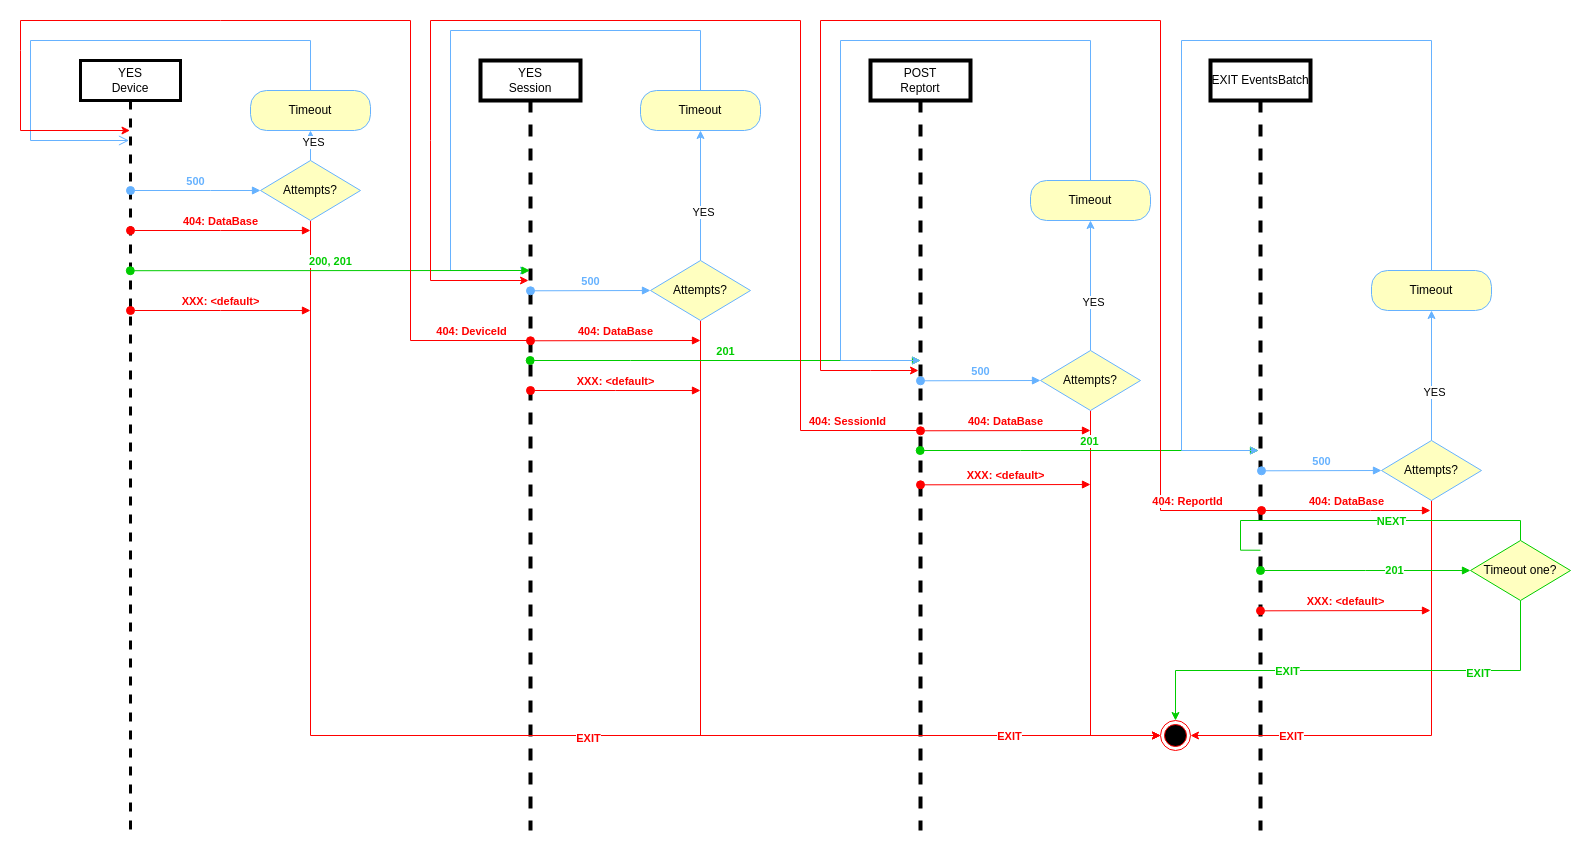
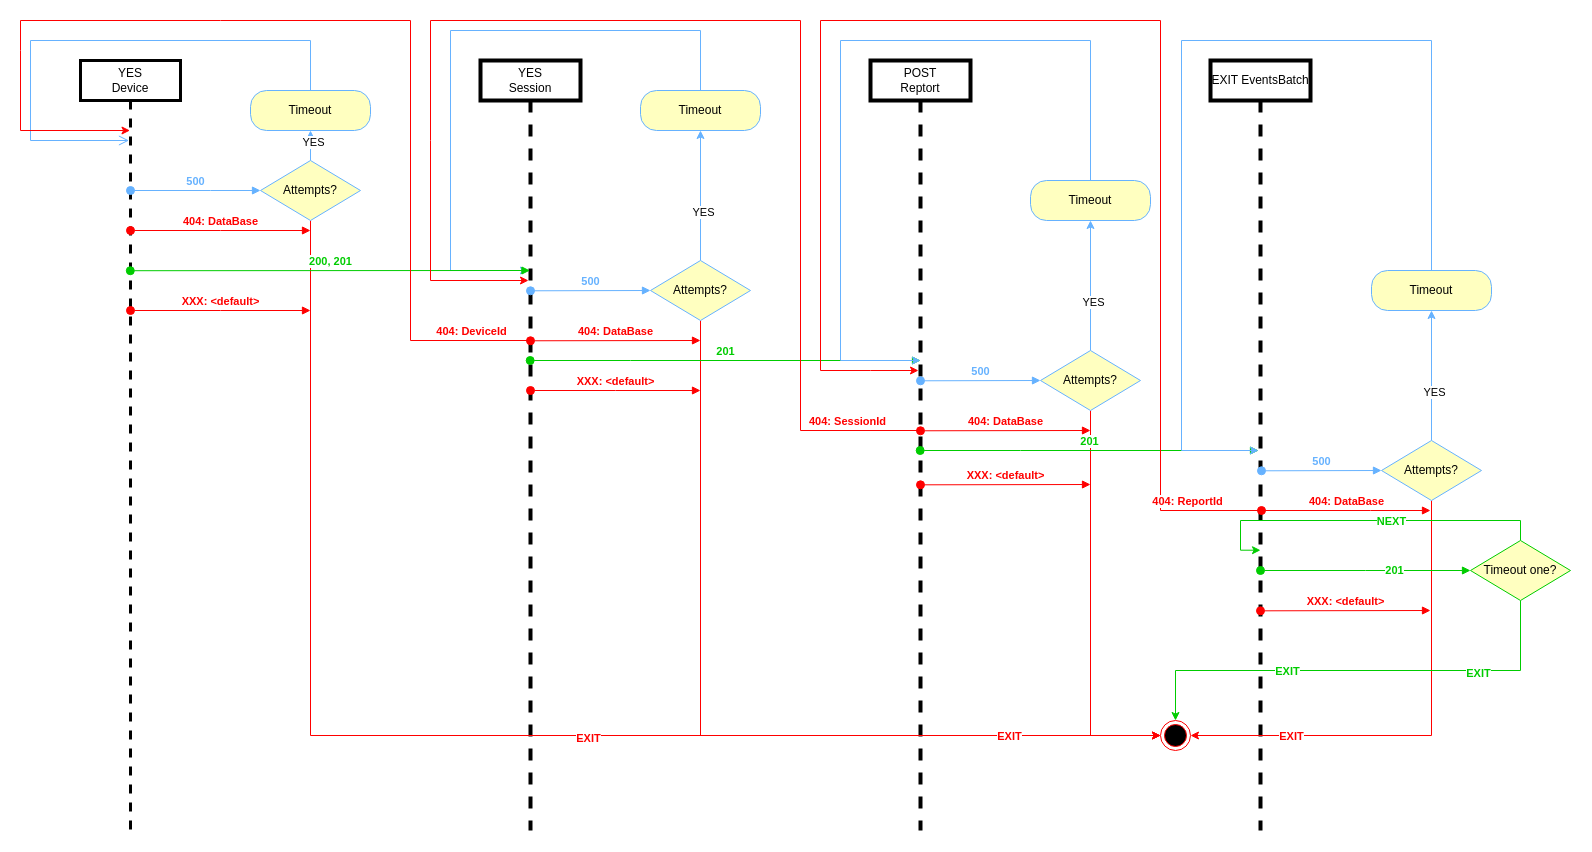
(1254, 550) -> (1252, 550)
